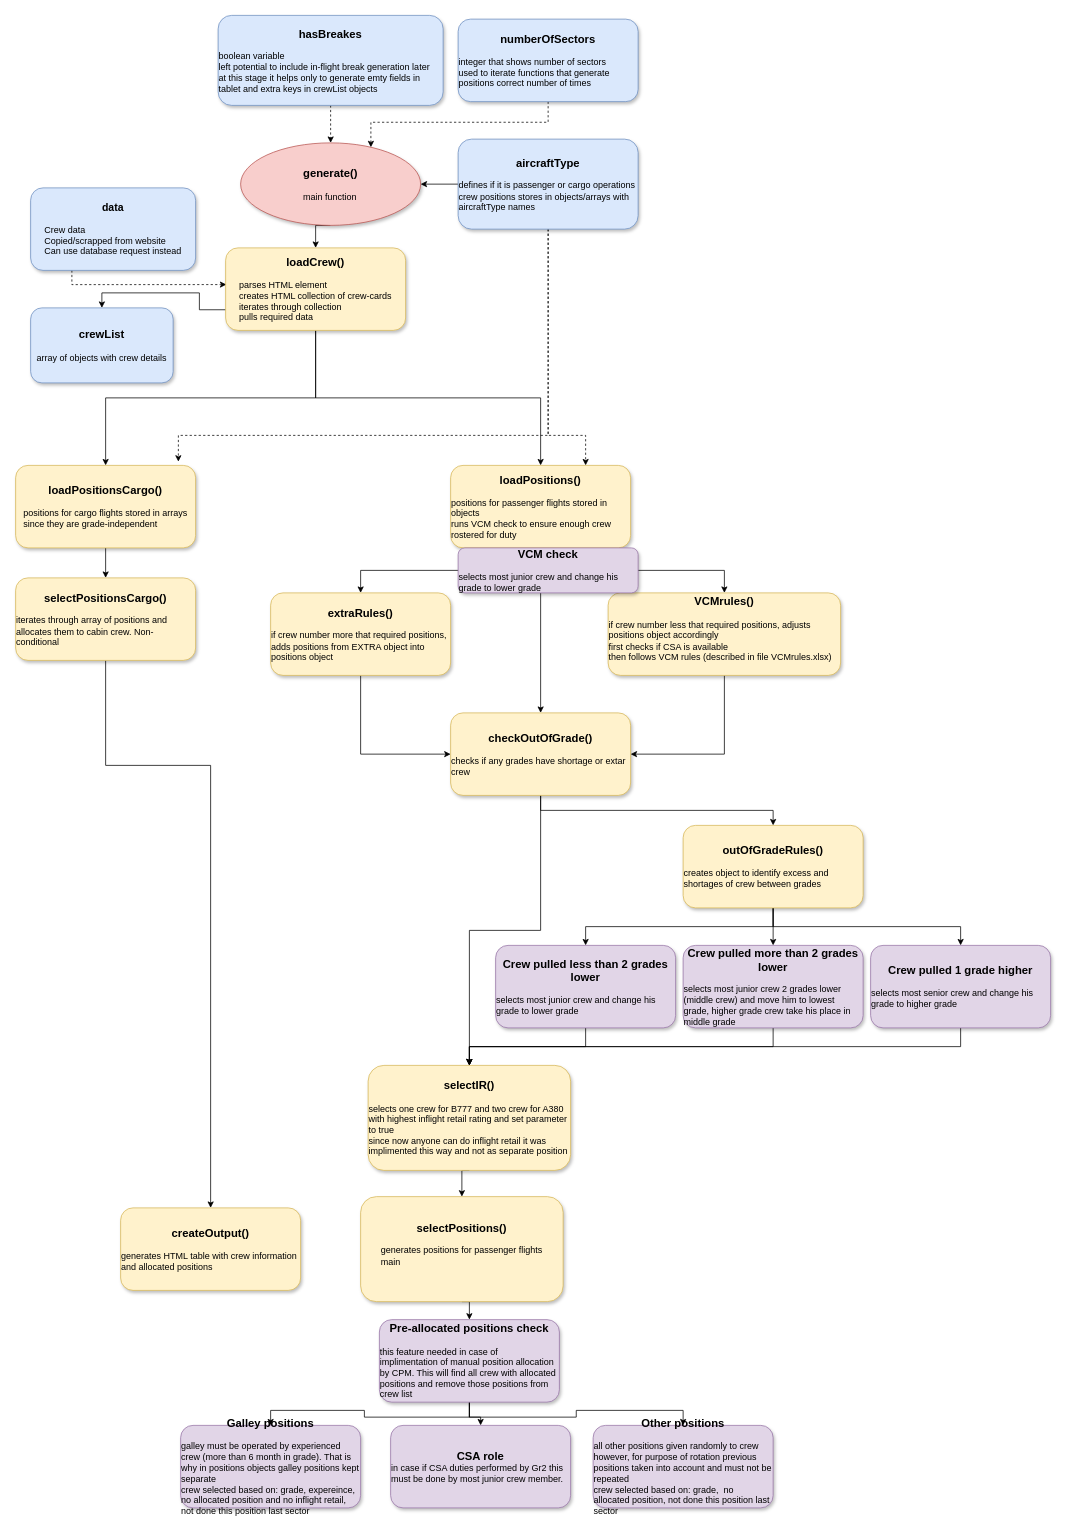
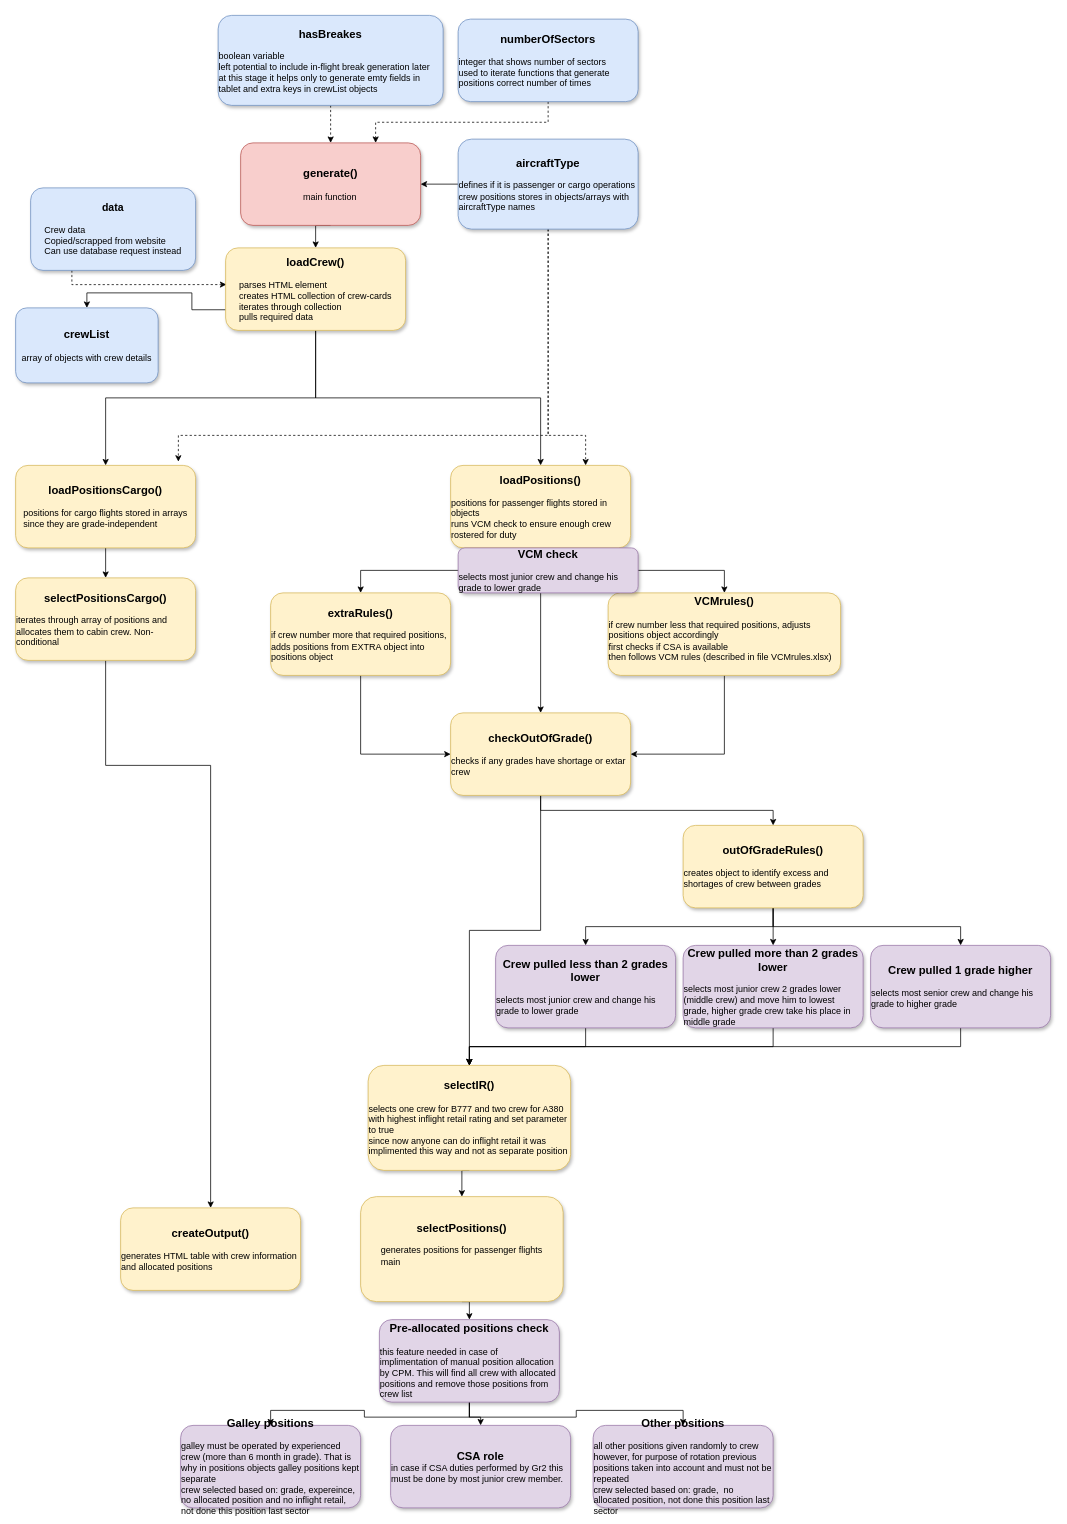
(330, 184) -> (330, 184)
(102, 345) -> (87, 345)
